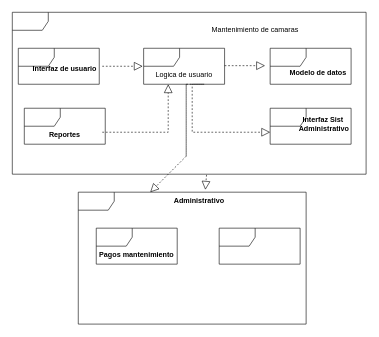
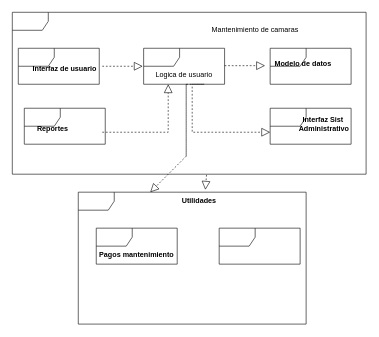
(318, 77) -> (303, 68)
(65, 134) -> (53, 128)
(199, 200) -> (199, 200)
